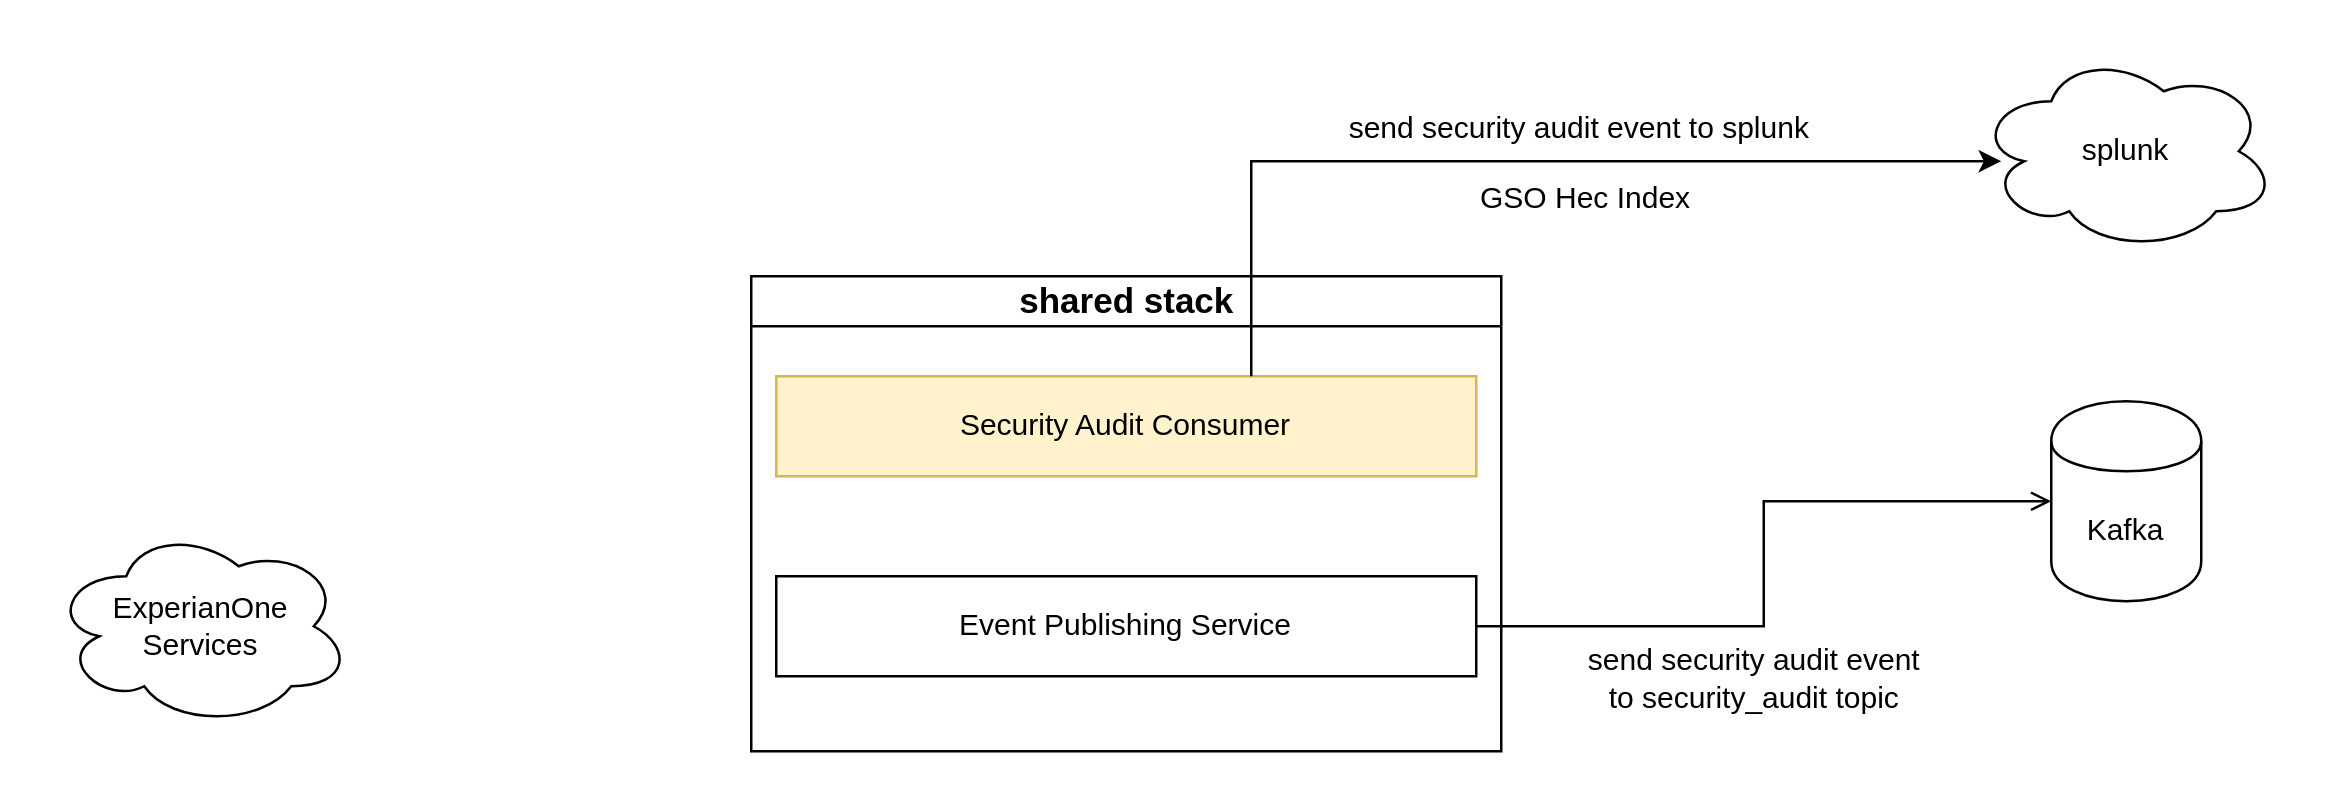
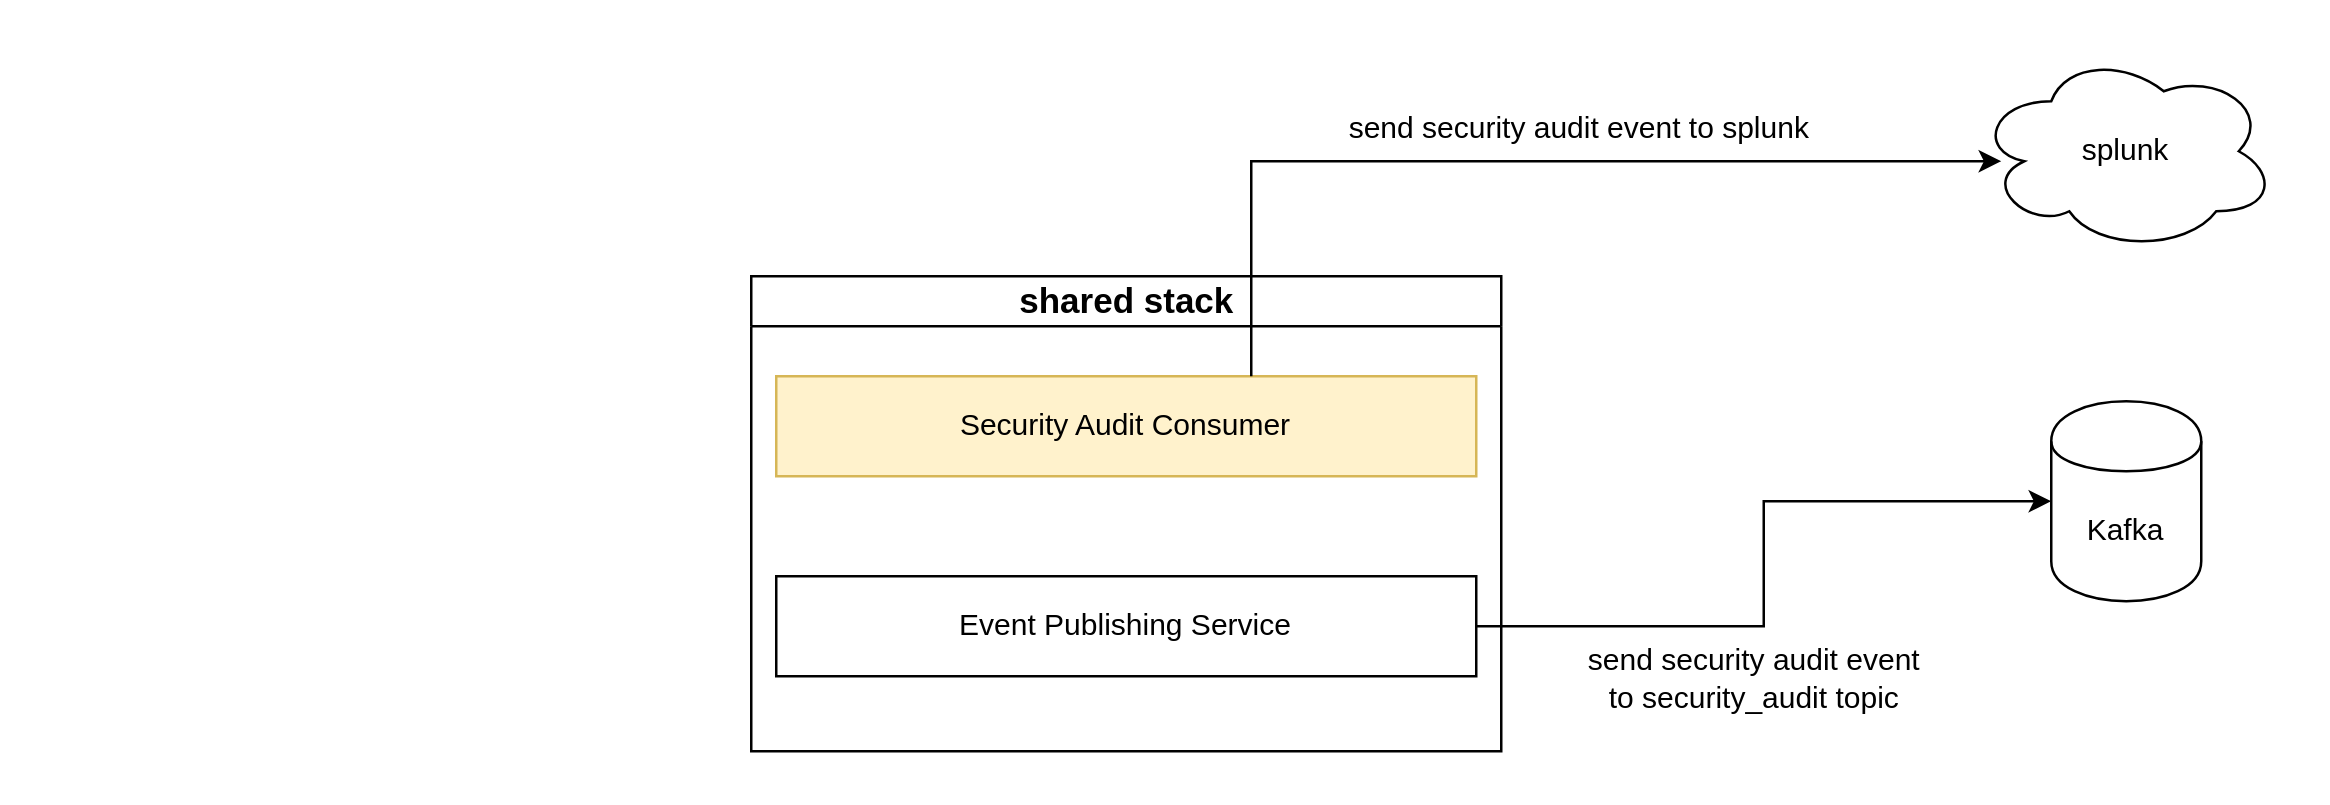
(1601, 199) -> none
(2037, 501) -> (2033, 501)
(201, 626) -> none
